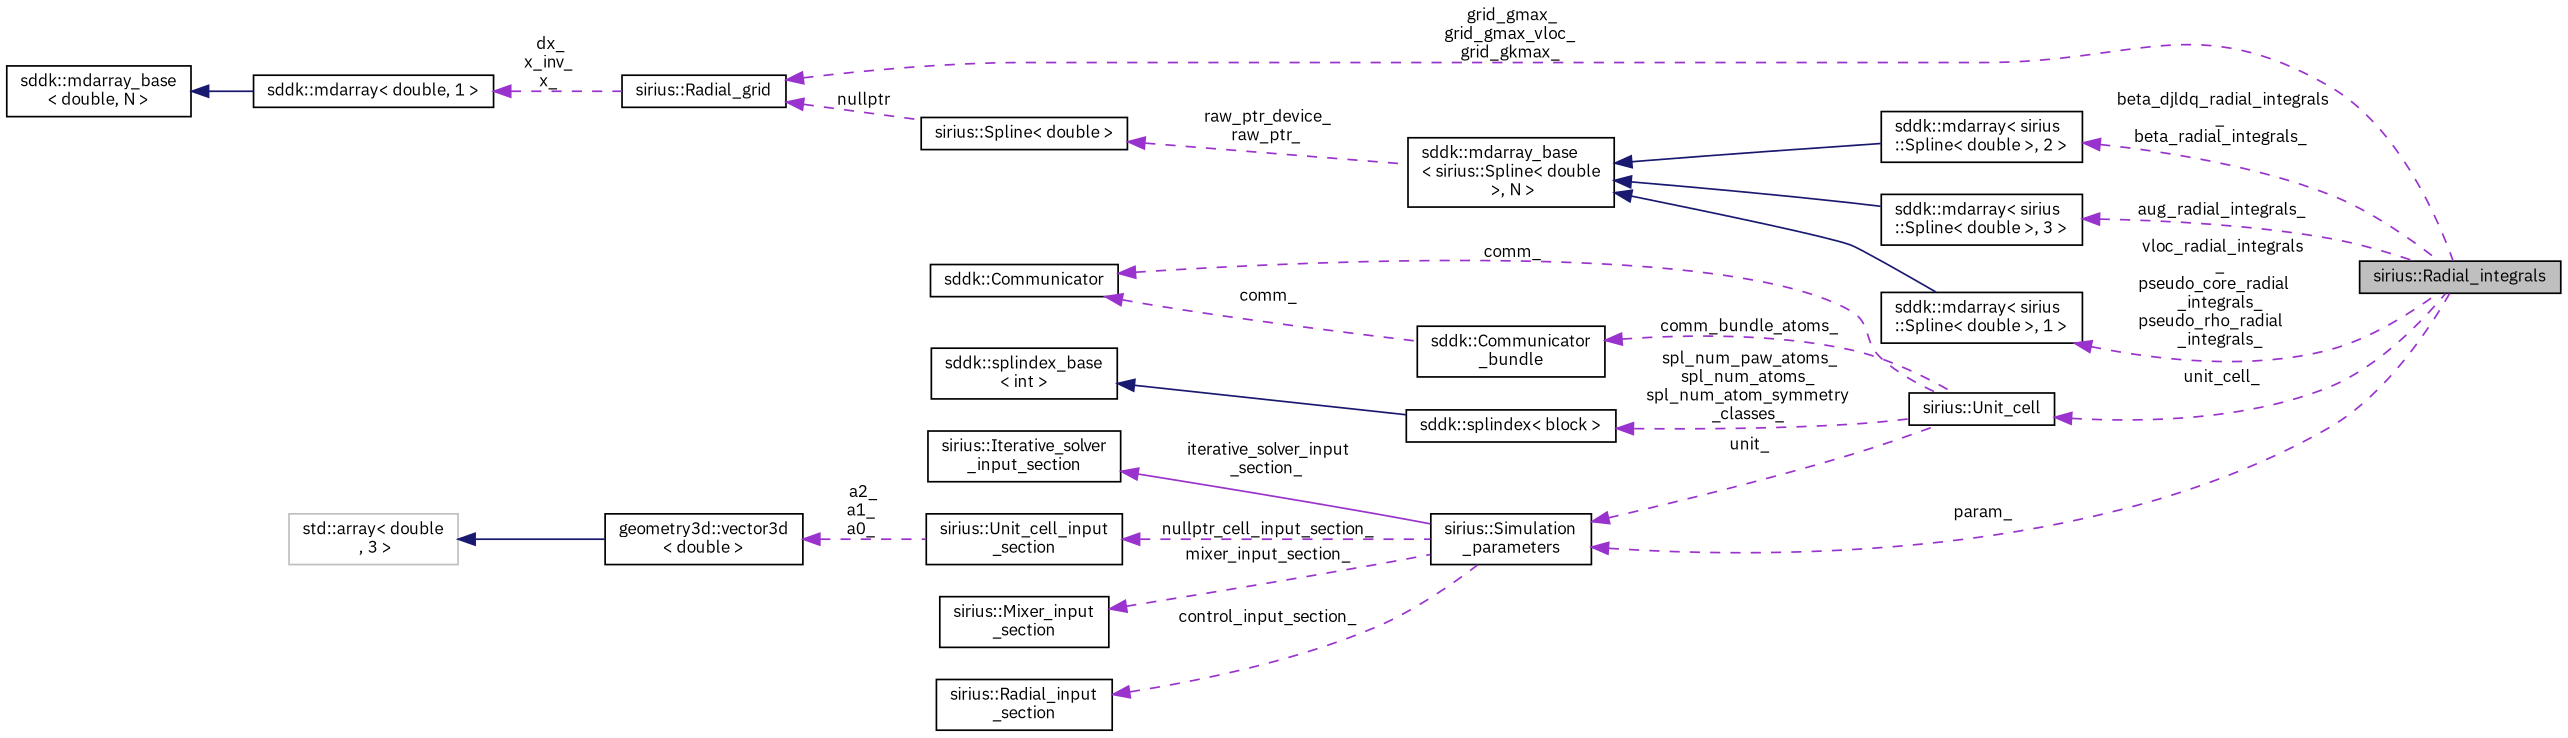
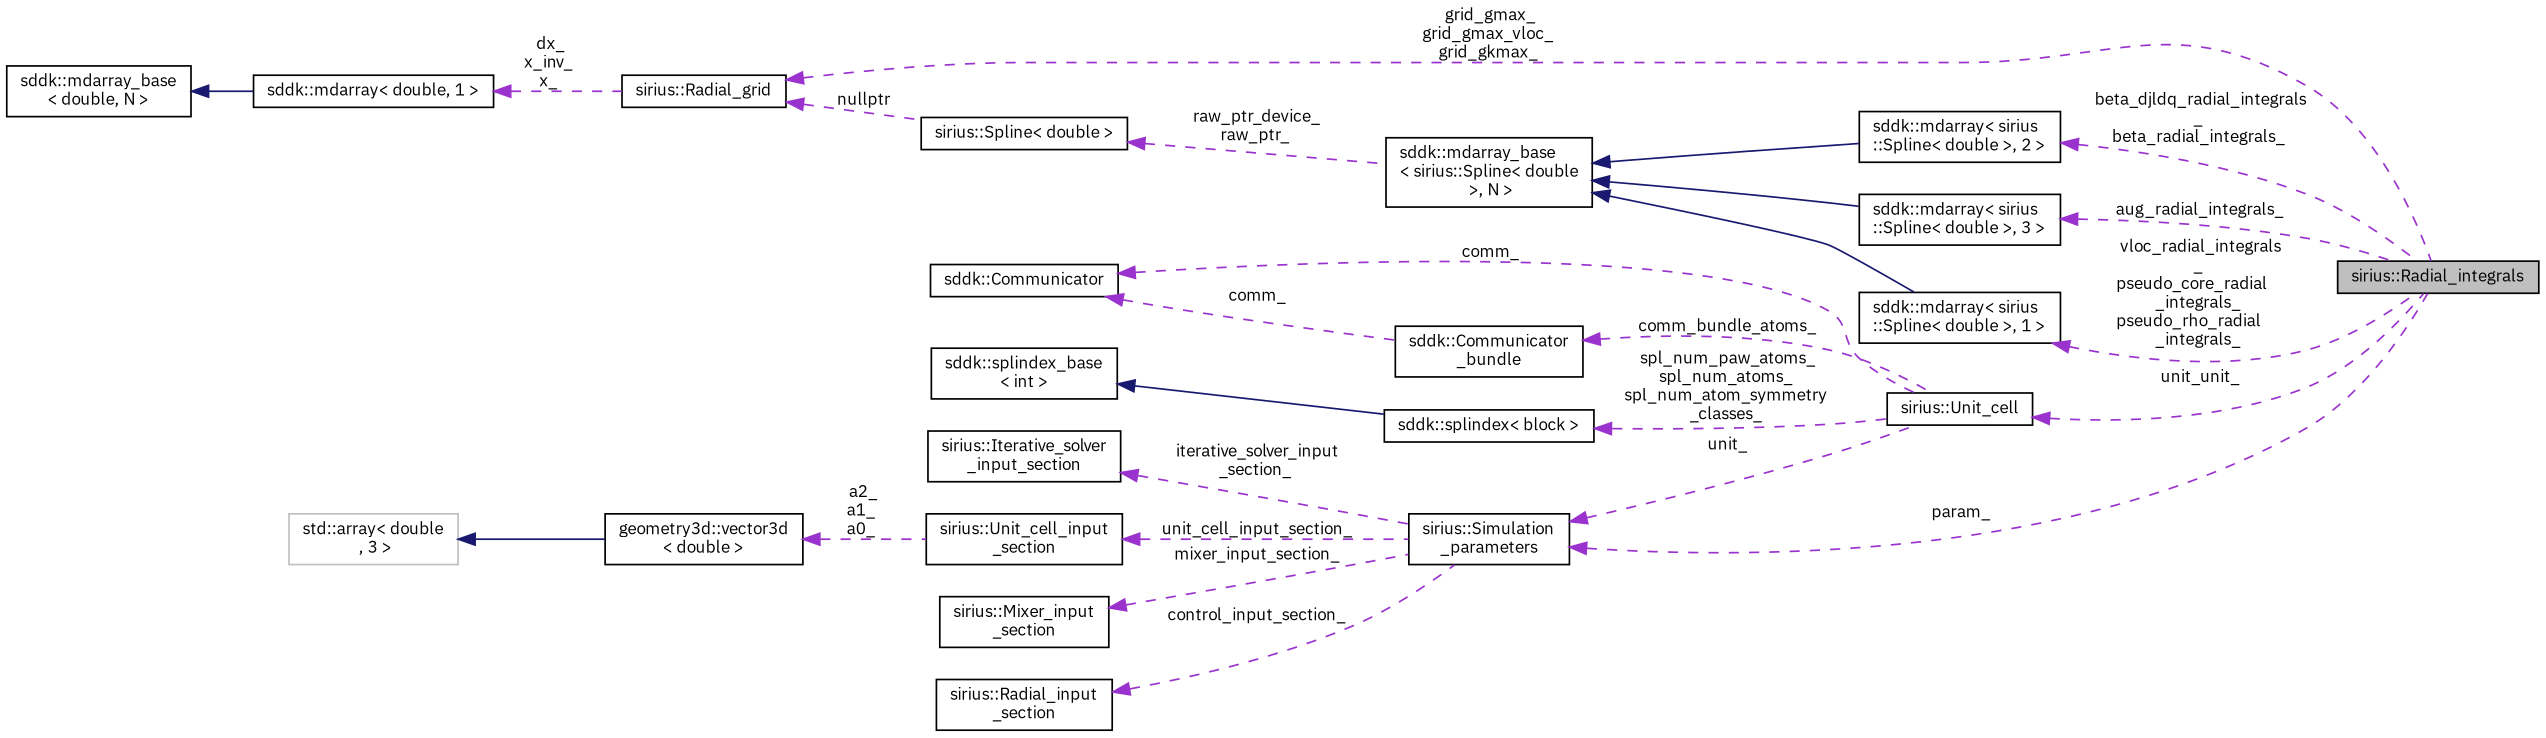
(2221, 378) -> (2199, 378)
(1284, 498) -> (1273, 499)
(1267, 530) -> (1256, 530)
